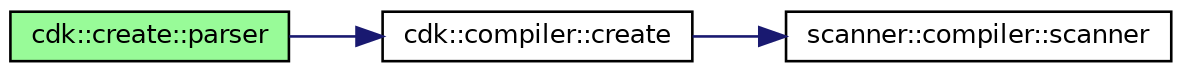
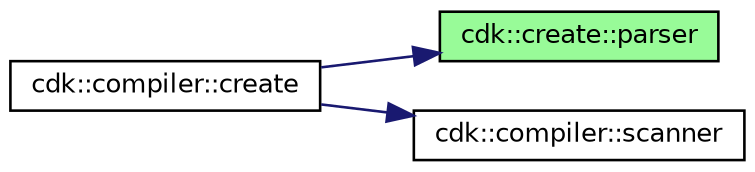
(323, 36) -> (367, 62)
(979, 36) -> (579, 135)
